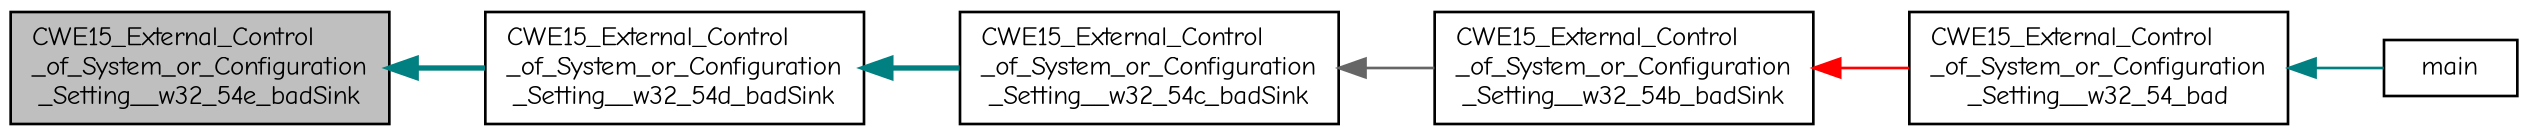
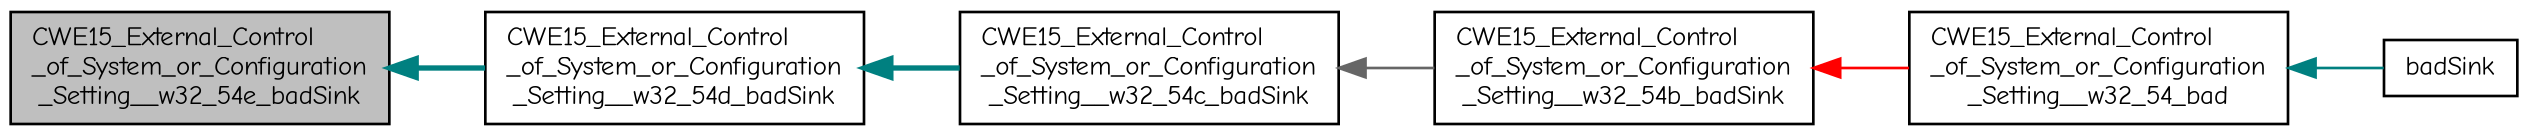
(2451, 68) -> (2451, 68)
